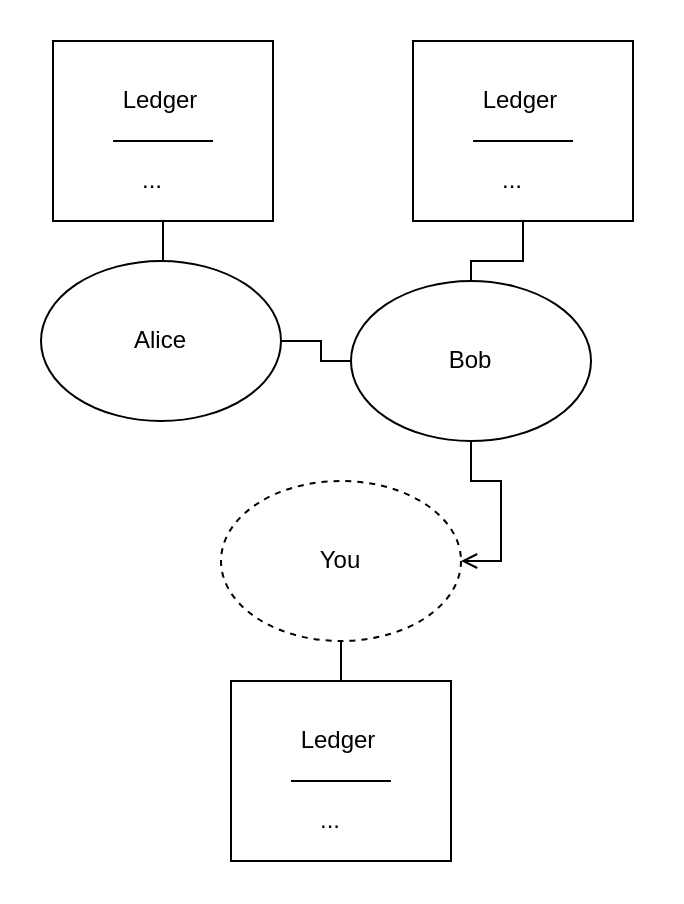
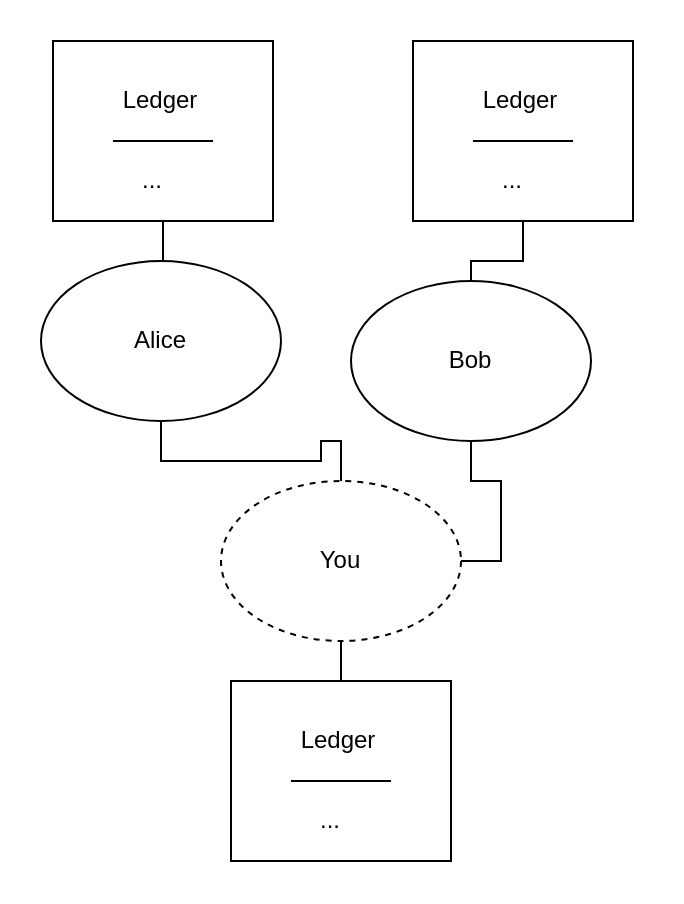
(321, 346) -> (261, 461)
(469, 561) -> (467, 561)
